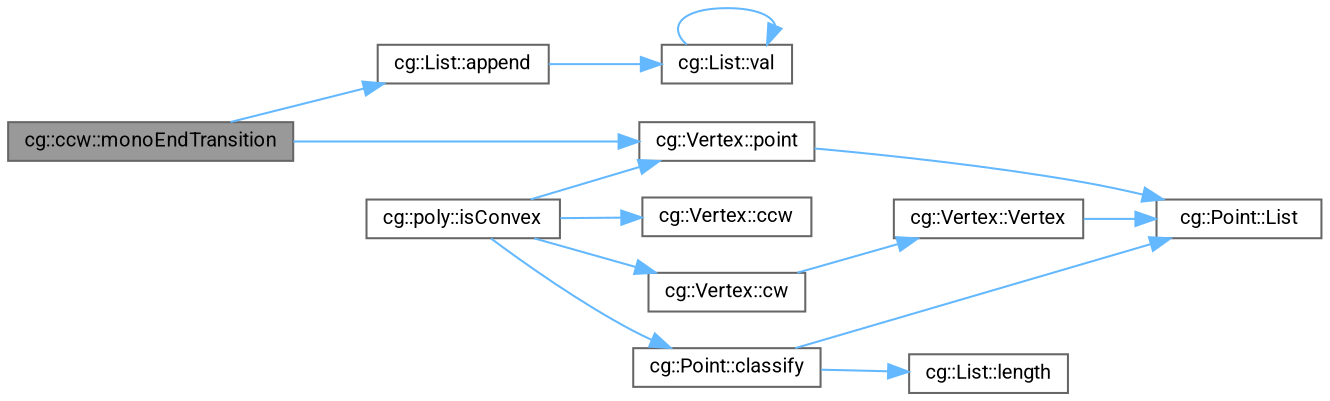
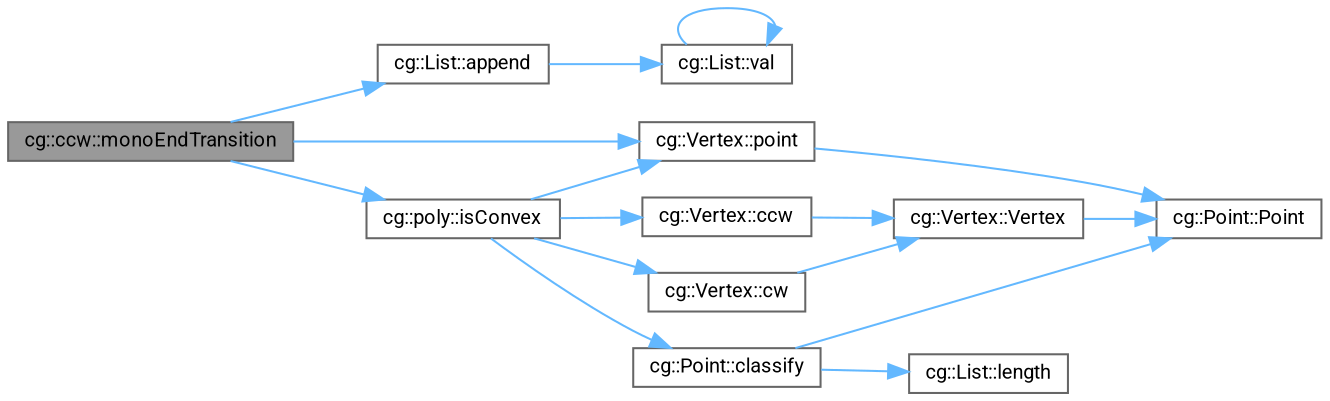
none -> (297, 178)
none -> (842, 218)
(1239, 219) -> (1239, 219)
